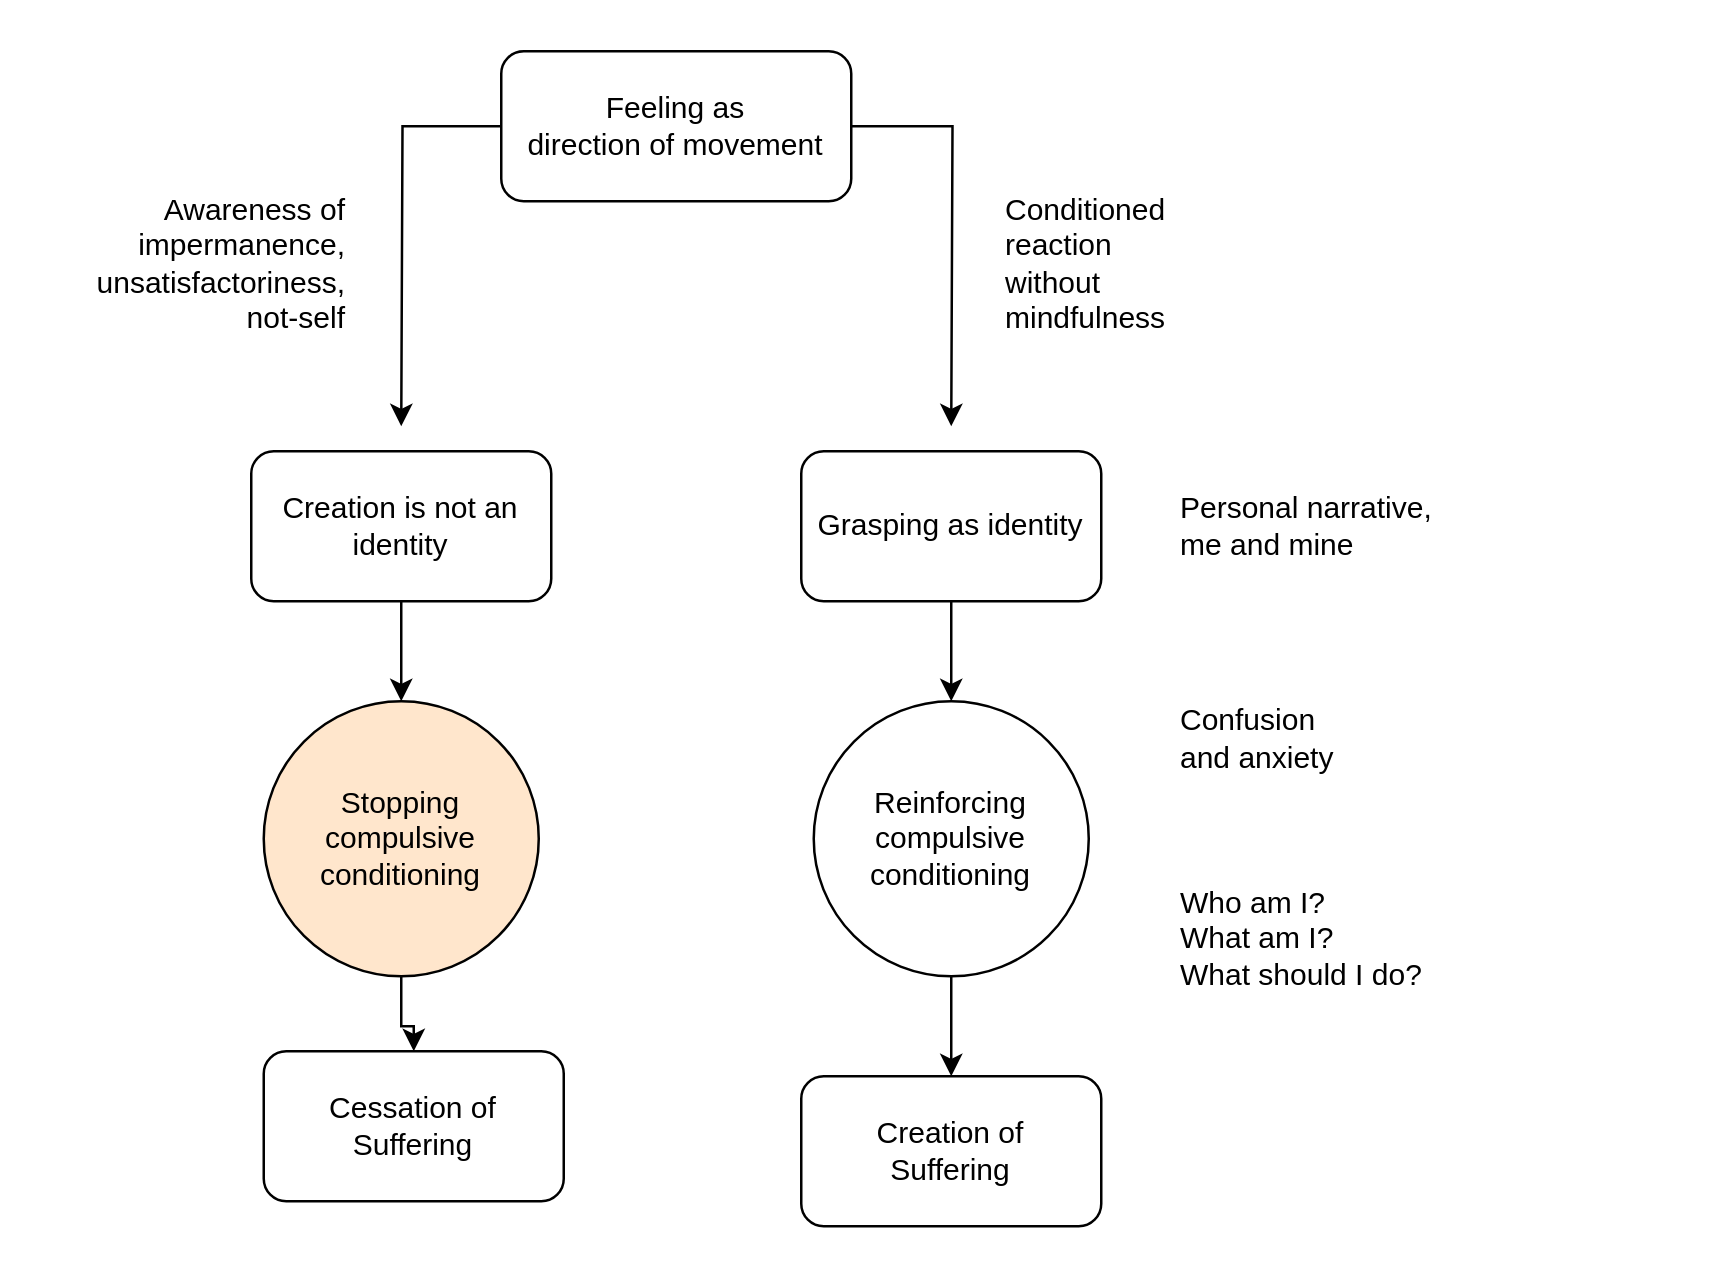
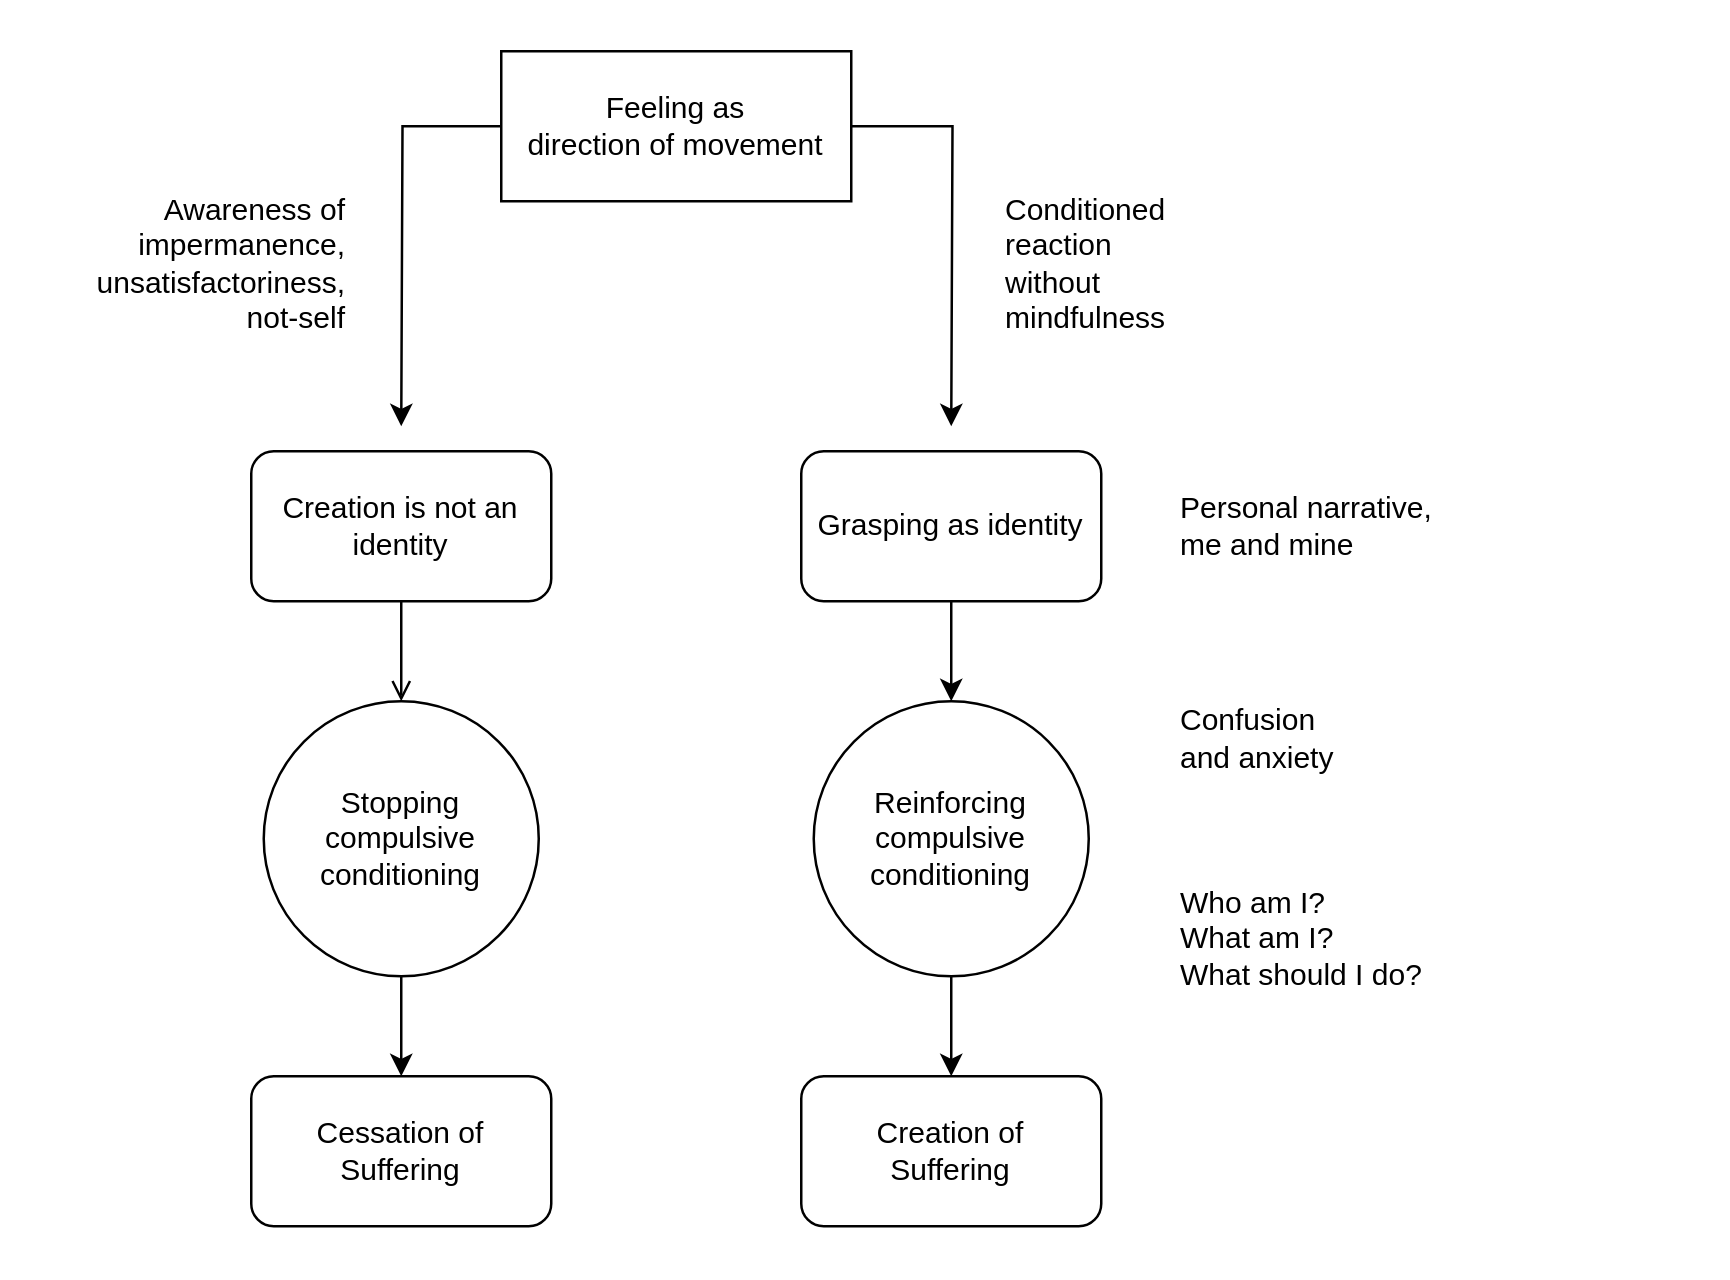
(676, 126) -> (676, 126)
(401, 683) -> (401, 687)
(401, 839) -> (401, 839)
(414, 1126) -> (401, 1151)
